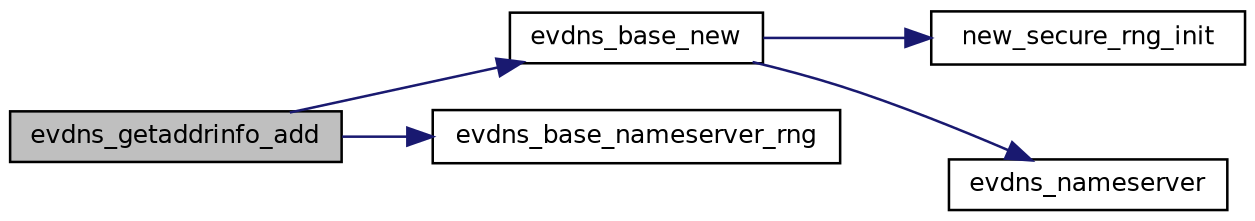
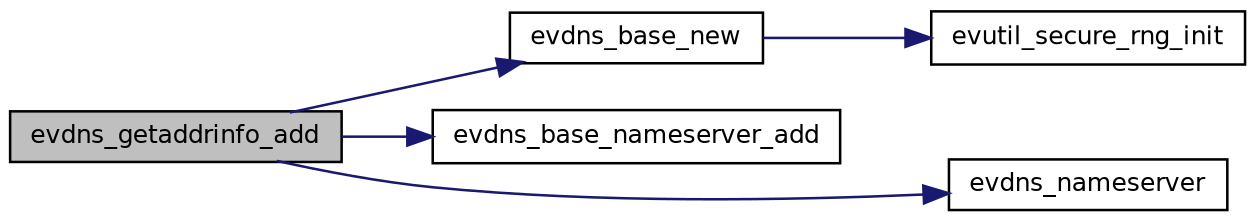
(1088, 38) -> (1088, 38)
(882, 100) -> (599, 197)
(636, 137) -> (636, 137)
